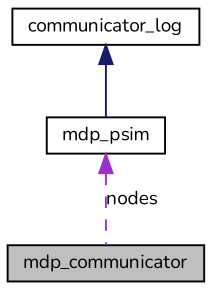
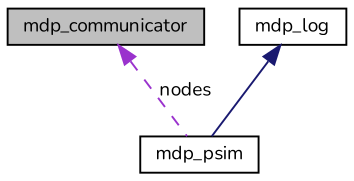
(106, 27) -> (293, 27)
(106, 209) -> (159, 99)
